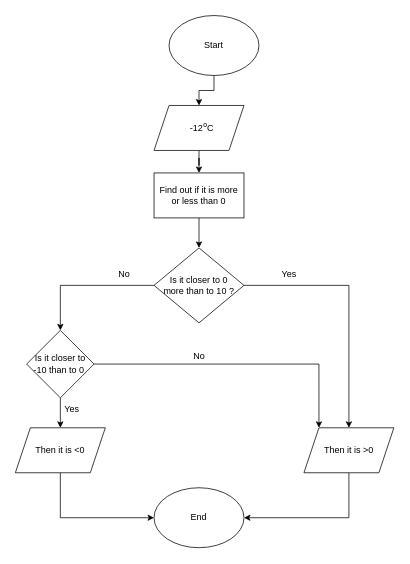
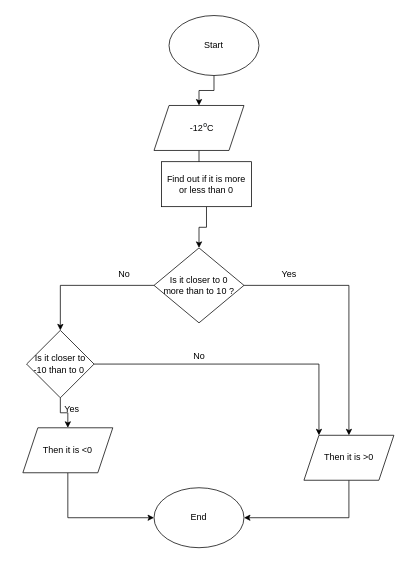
(199, 195) -> (207, 184)
(60, 450) -> (68, 450)
(349, 450) -> (349, 458)
